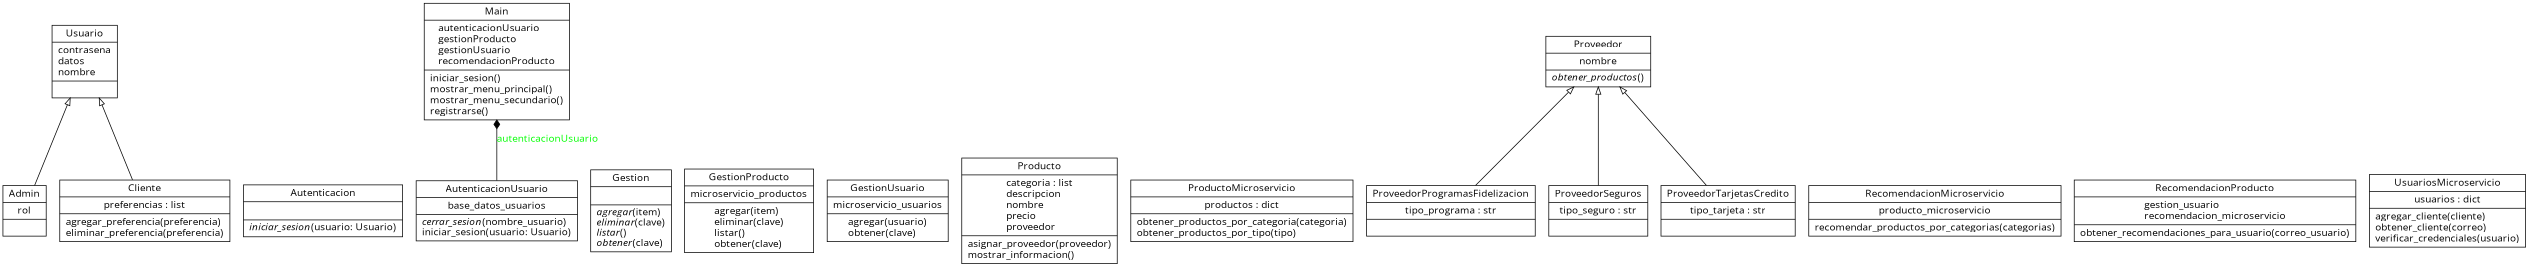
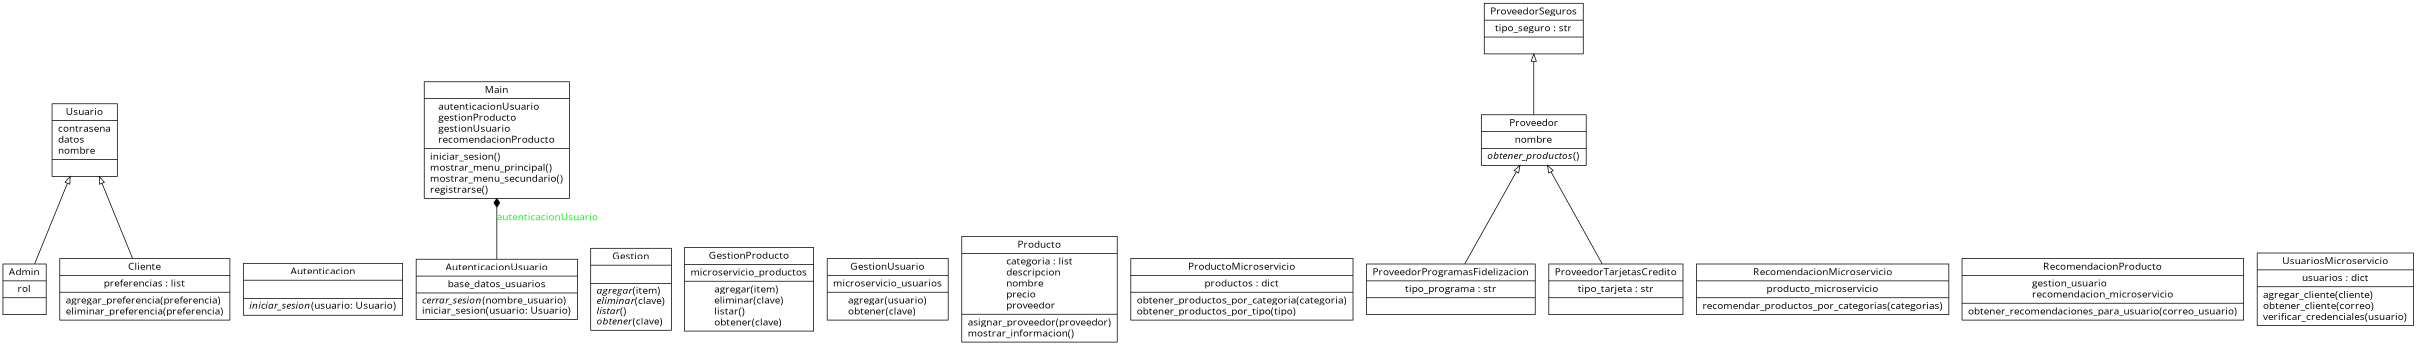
(1598, 140) -> (1534, 88)
